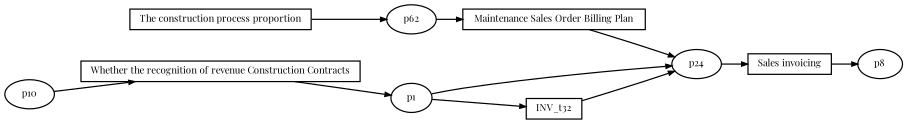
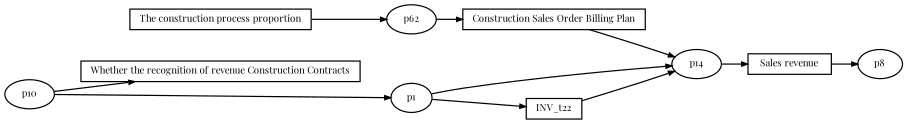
(554, 19) -> (554, 19)
(697, 64) -> (697, 64)
(790, 64) -> (790, 64)
(340, 88) -> (219, 96)
(554, 109) -> (554, 109)
